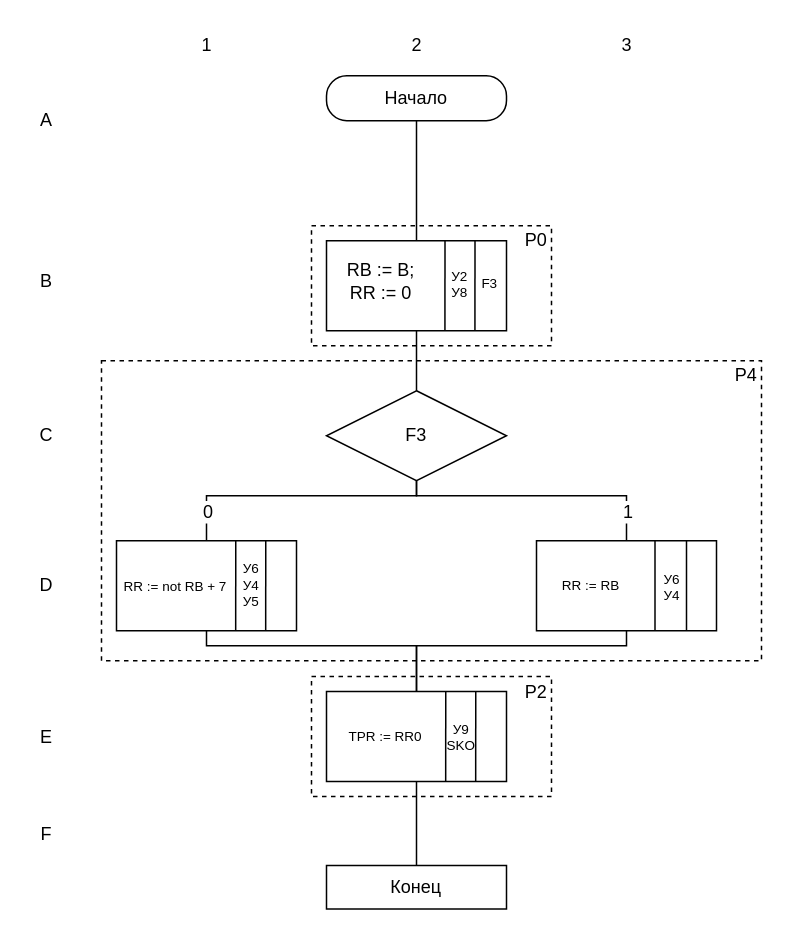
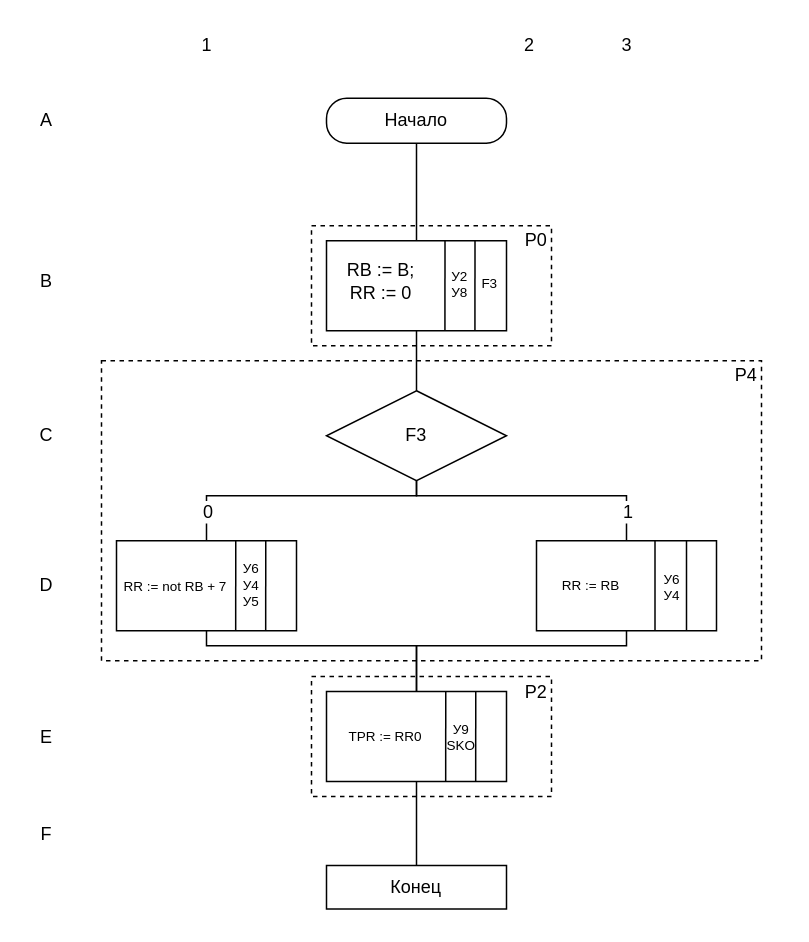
(416, 46) -> (529, 46)
(416, 98) -> (416, 121)
